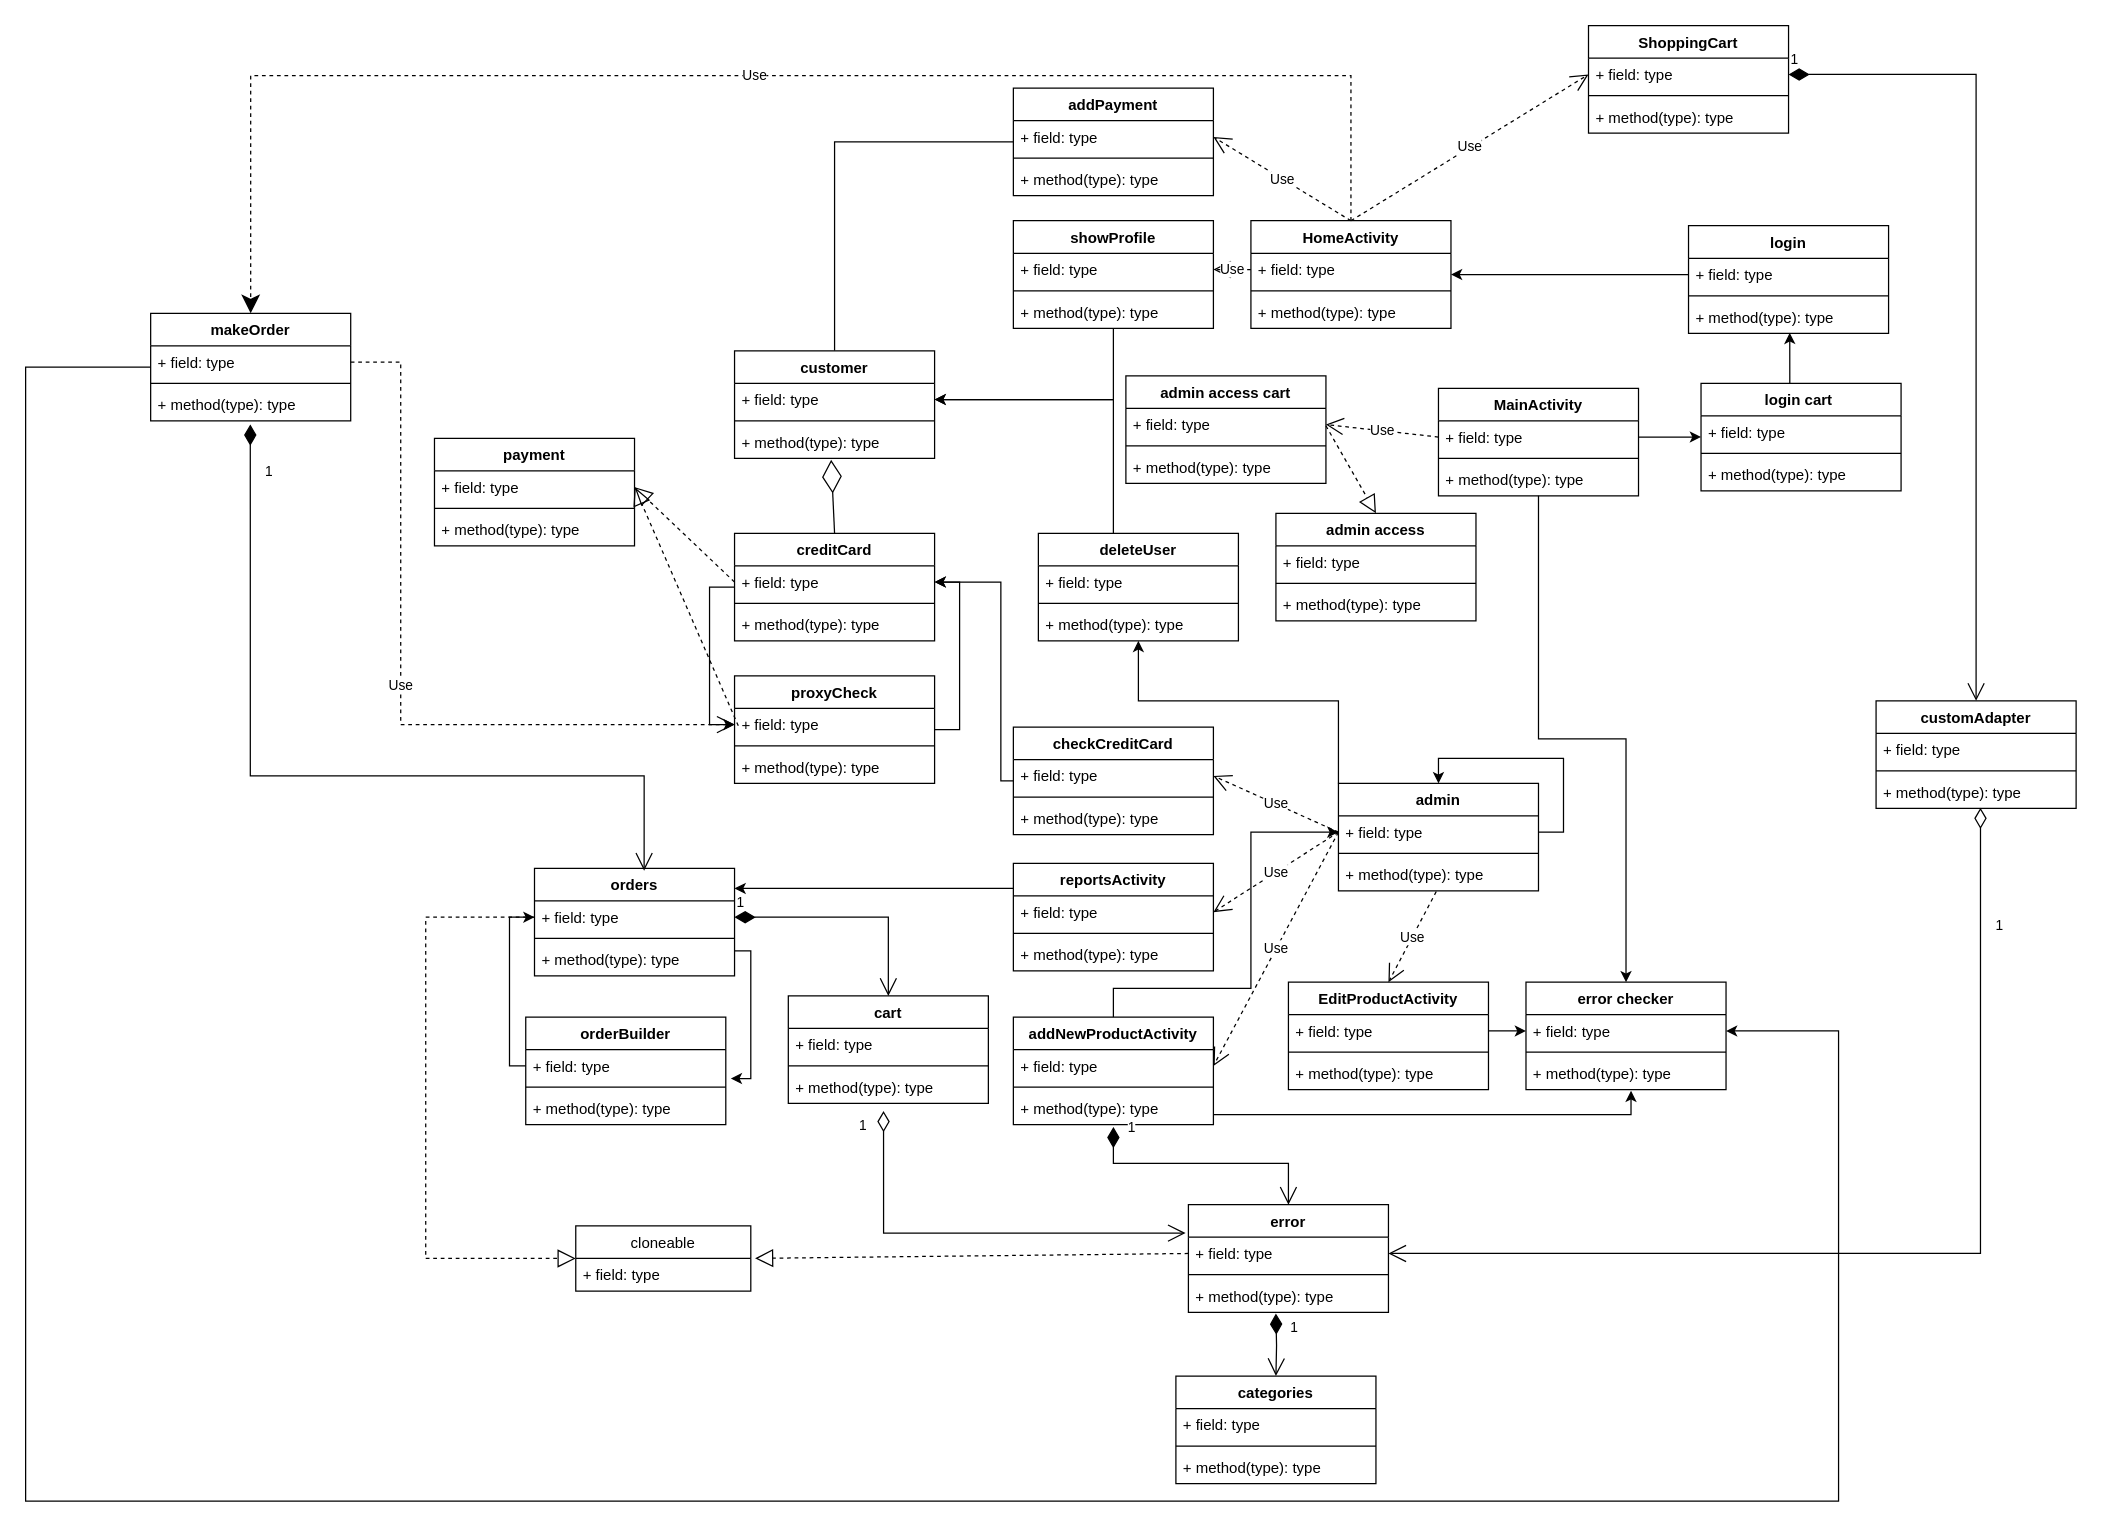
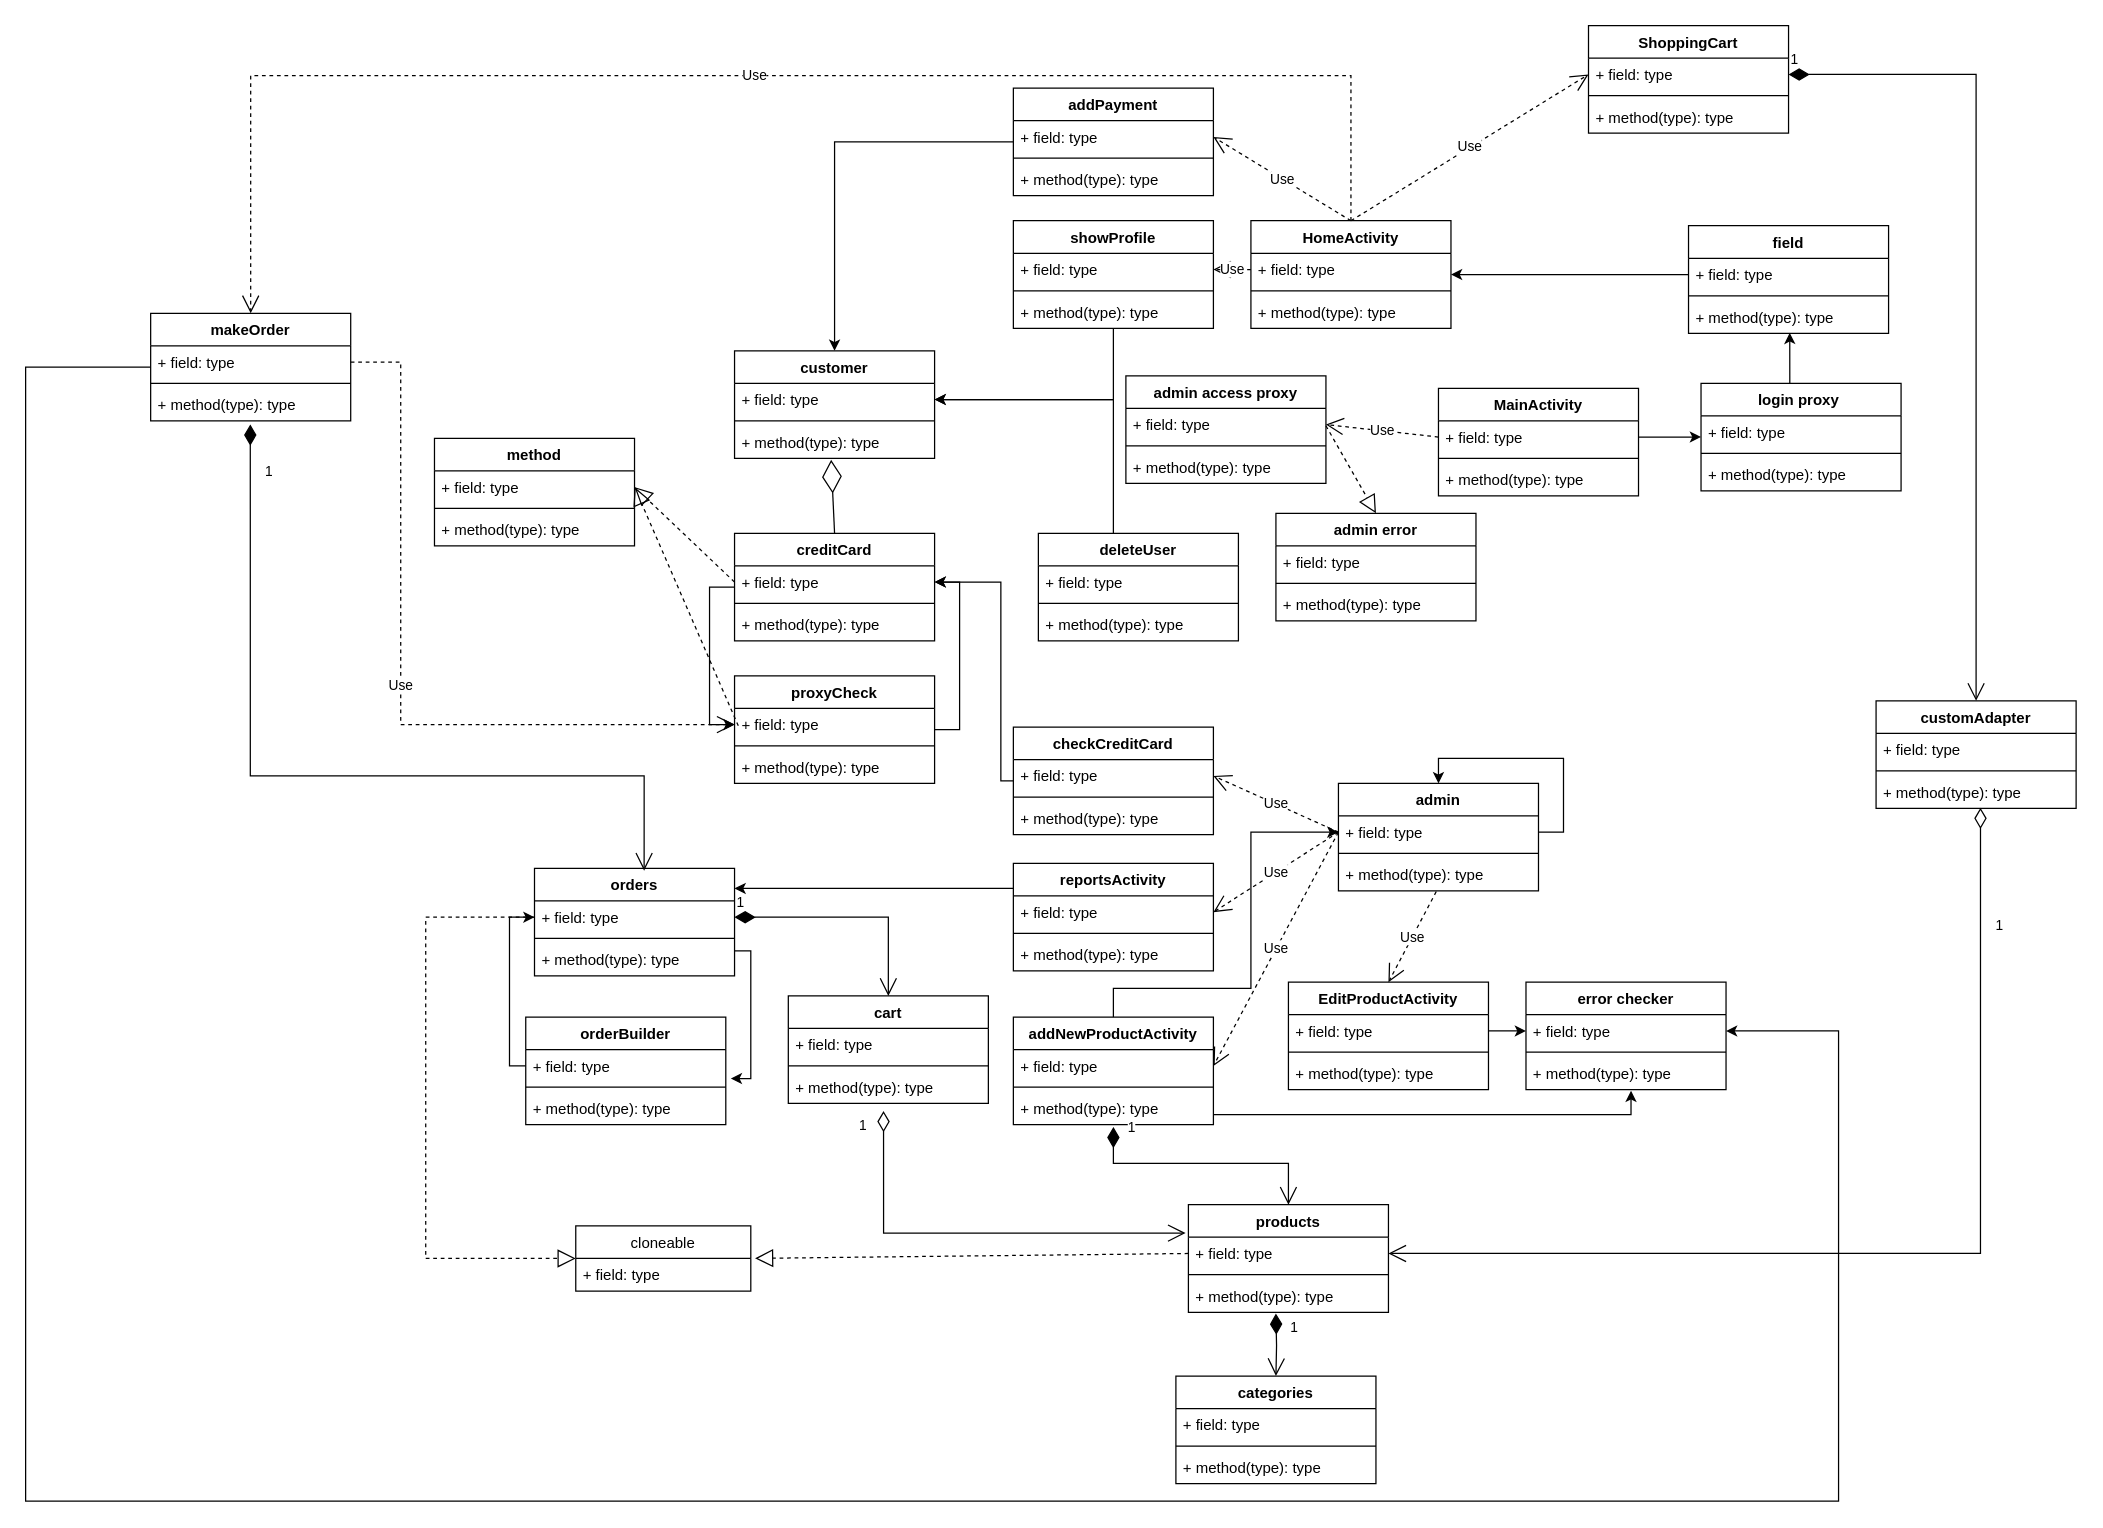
(1788, 243) -> (1788, 243)
(251, 297) -> (251, 302)
(834, 344) -> (834, 341)
(1225, 393) -> (1225, 393)
(1800, 400) -> (1800, 400)
(534, 455) -> (534, 455)
(1375, 530) -> (1375, 530)
(1253, 701) -> none
(1578, 739) -> none
(1288, 1221) -> (1288, 1221)
